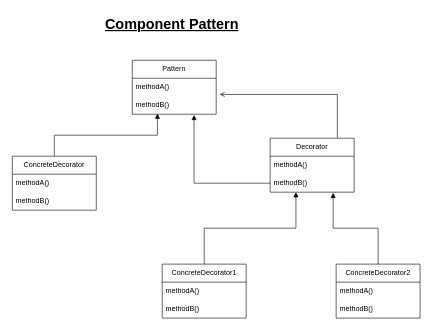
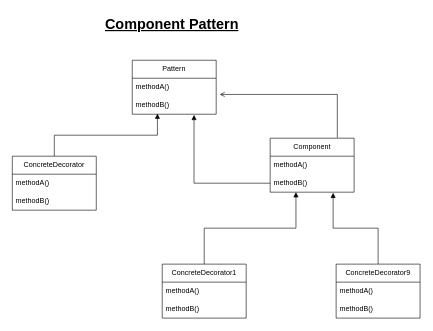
(312, 147) -> (312, 147)
(378, 273) -> (378, 273)
